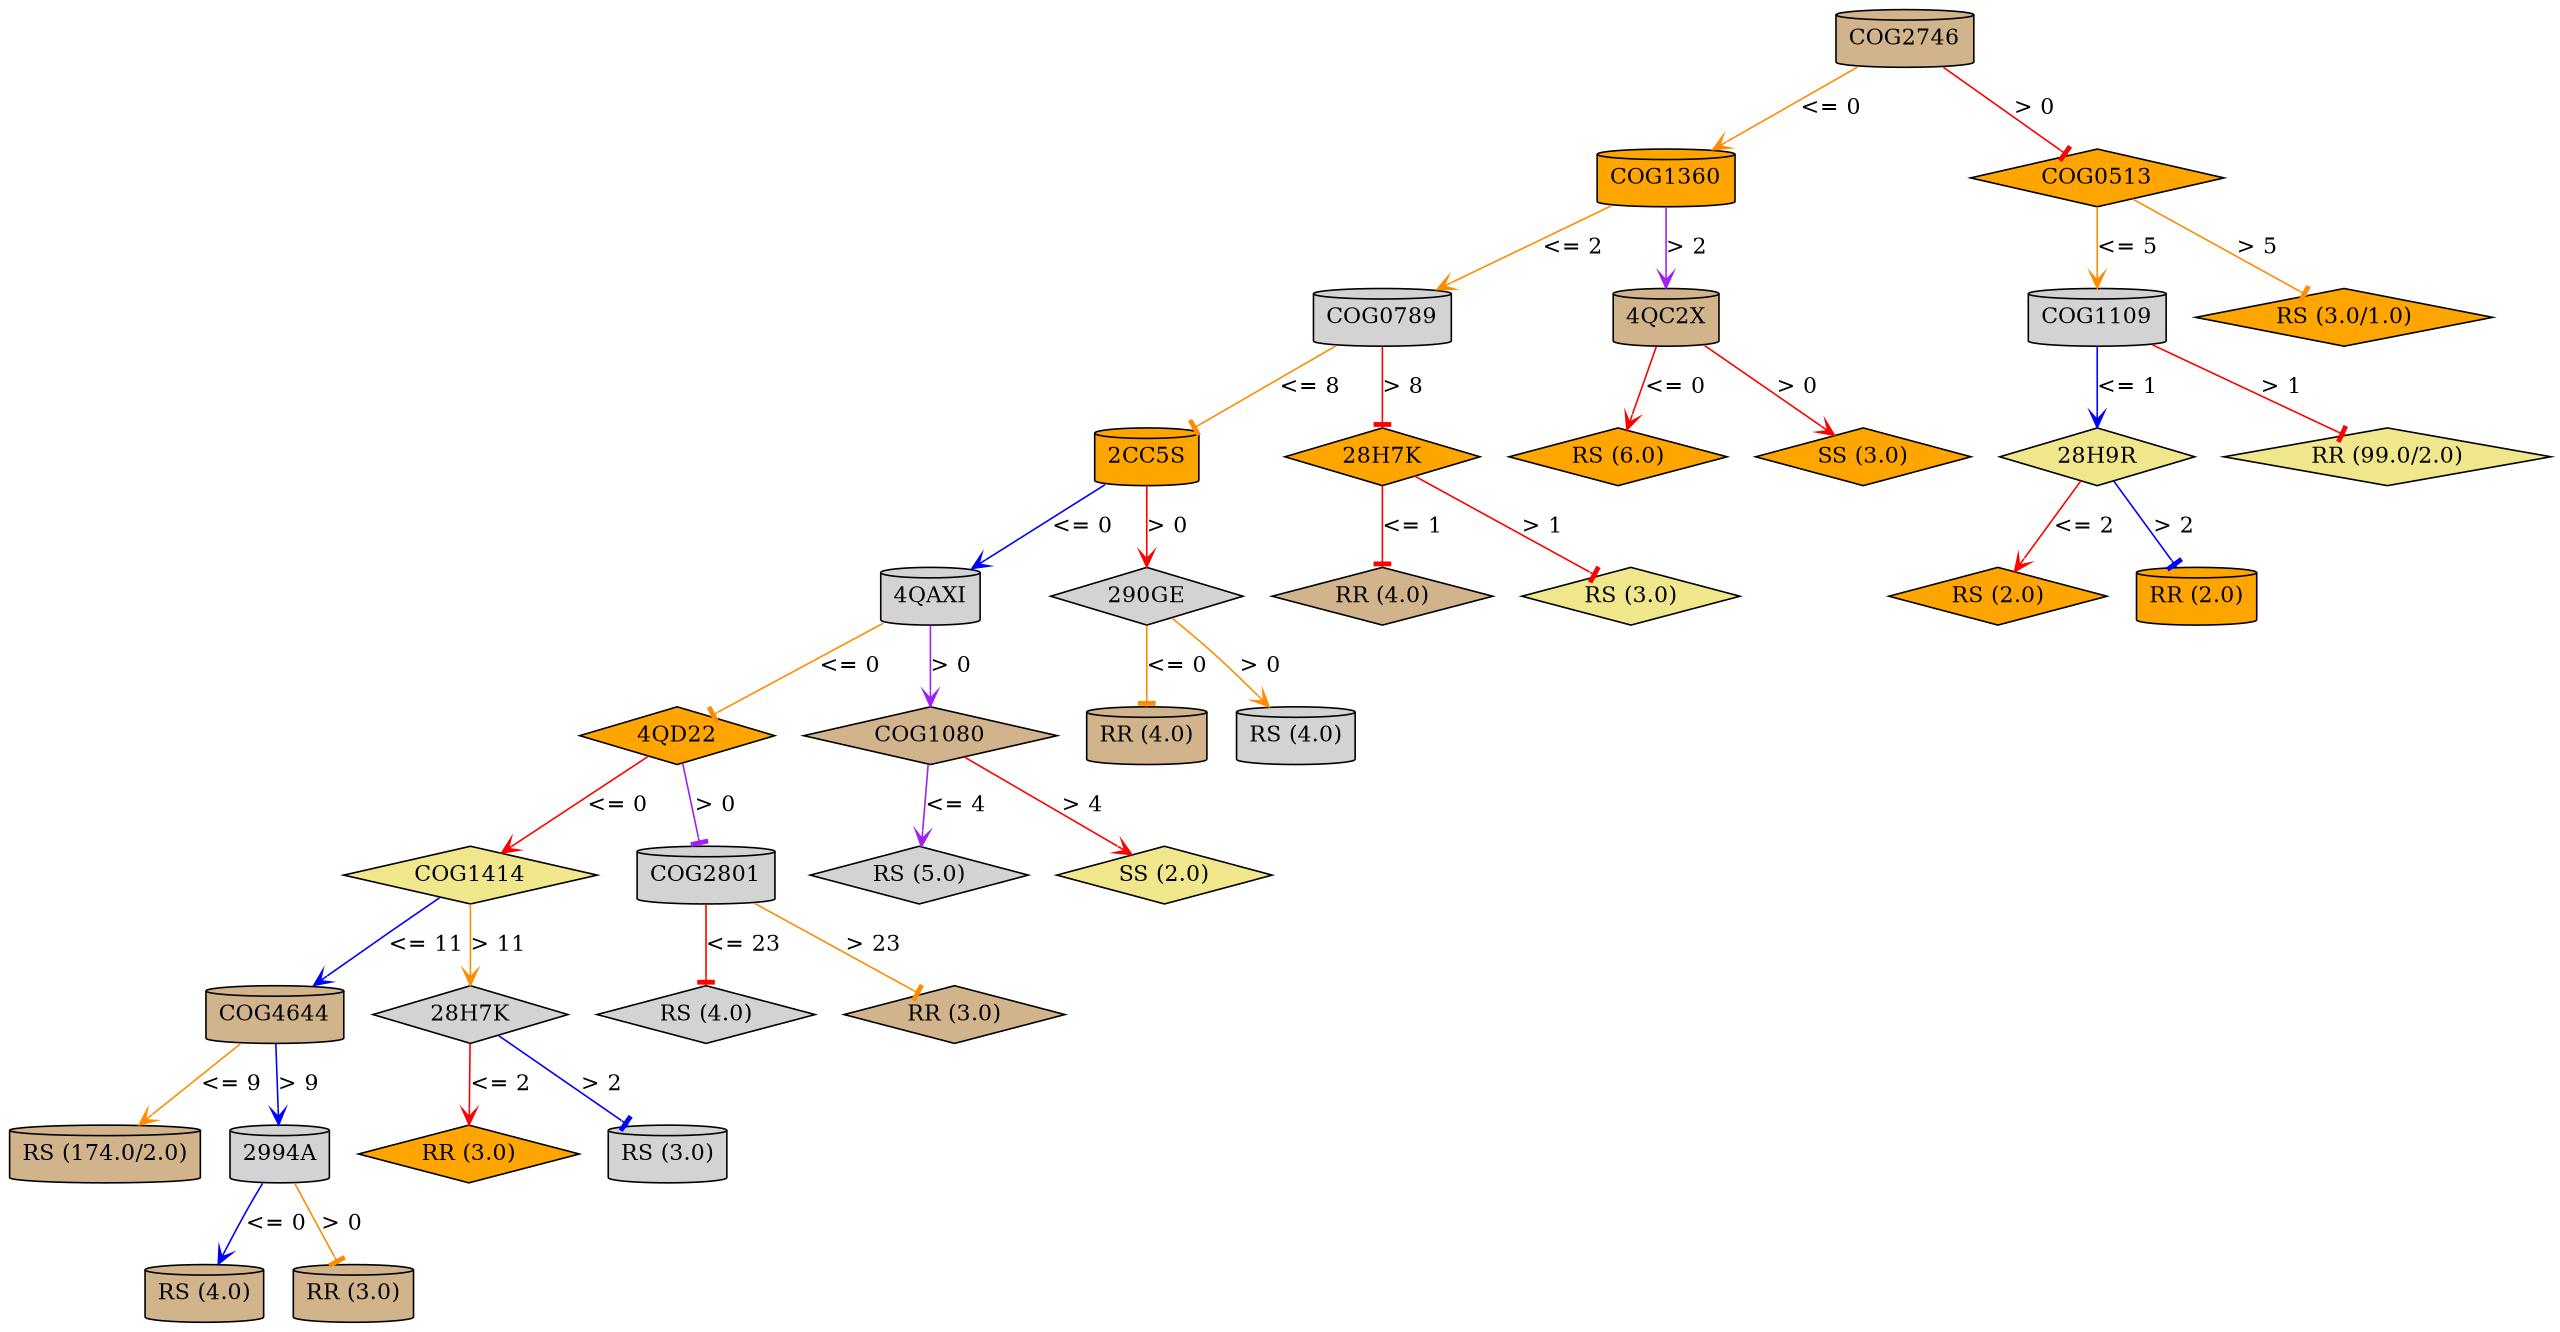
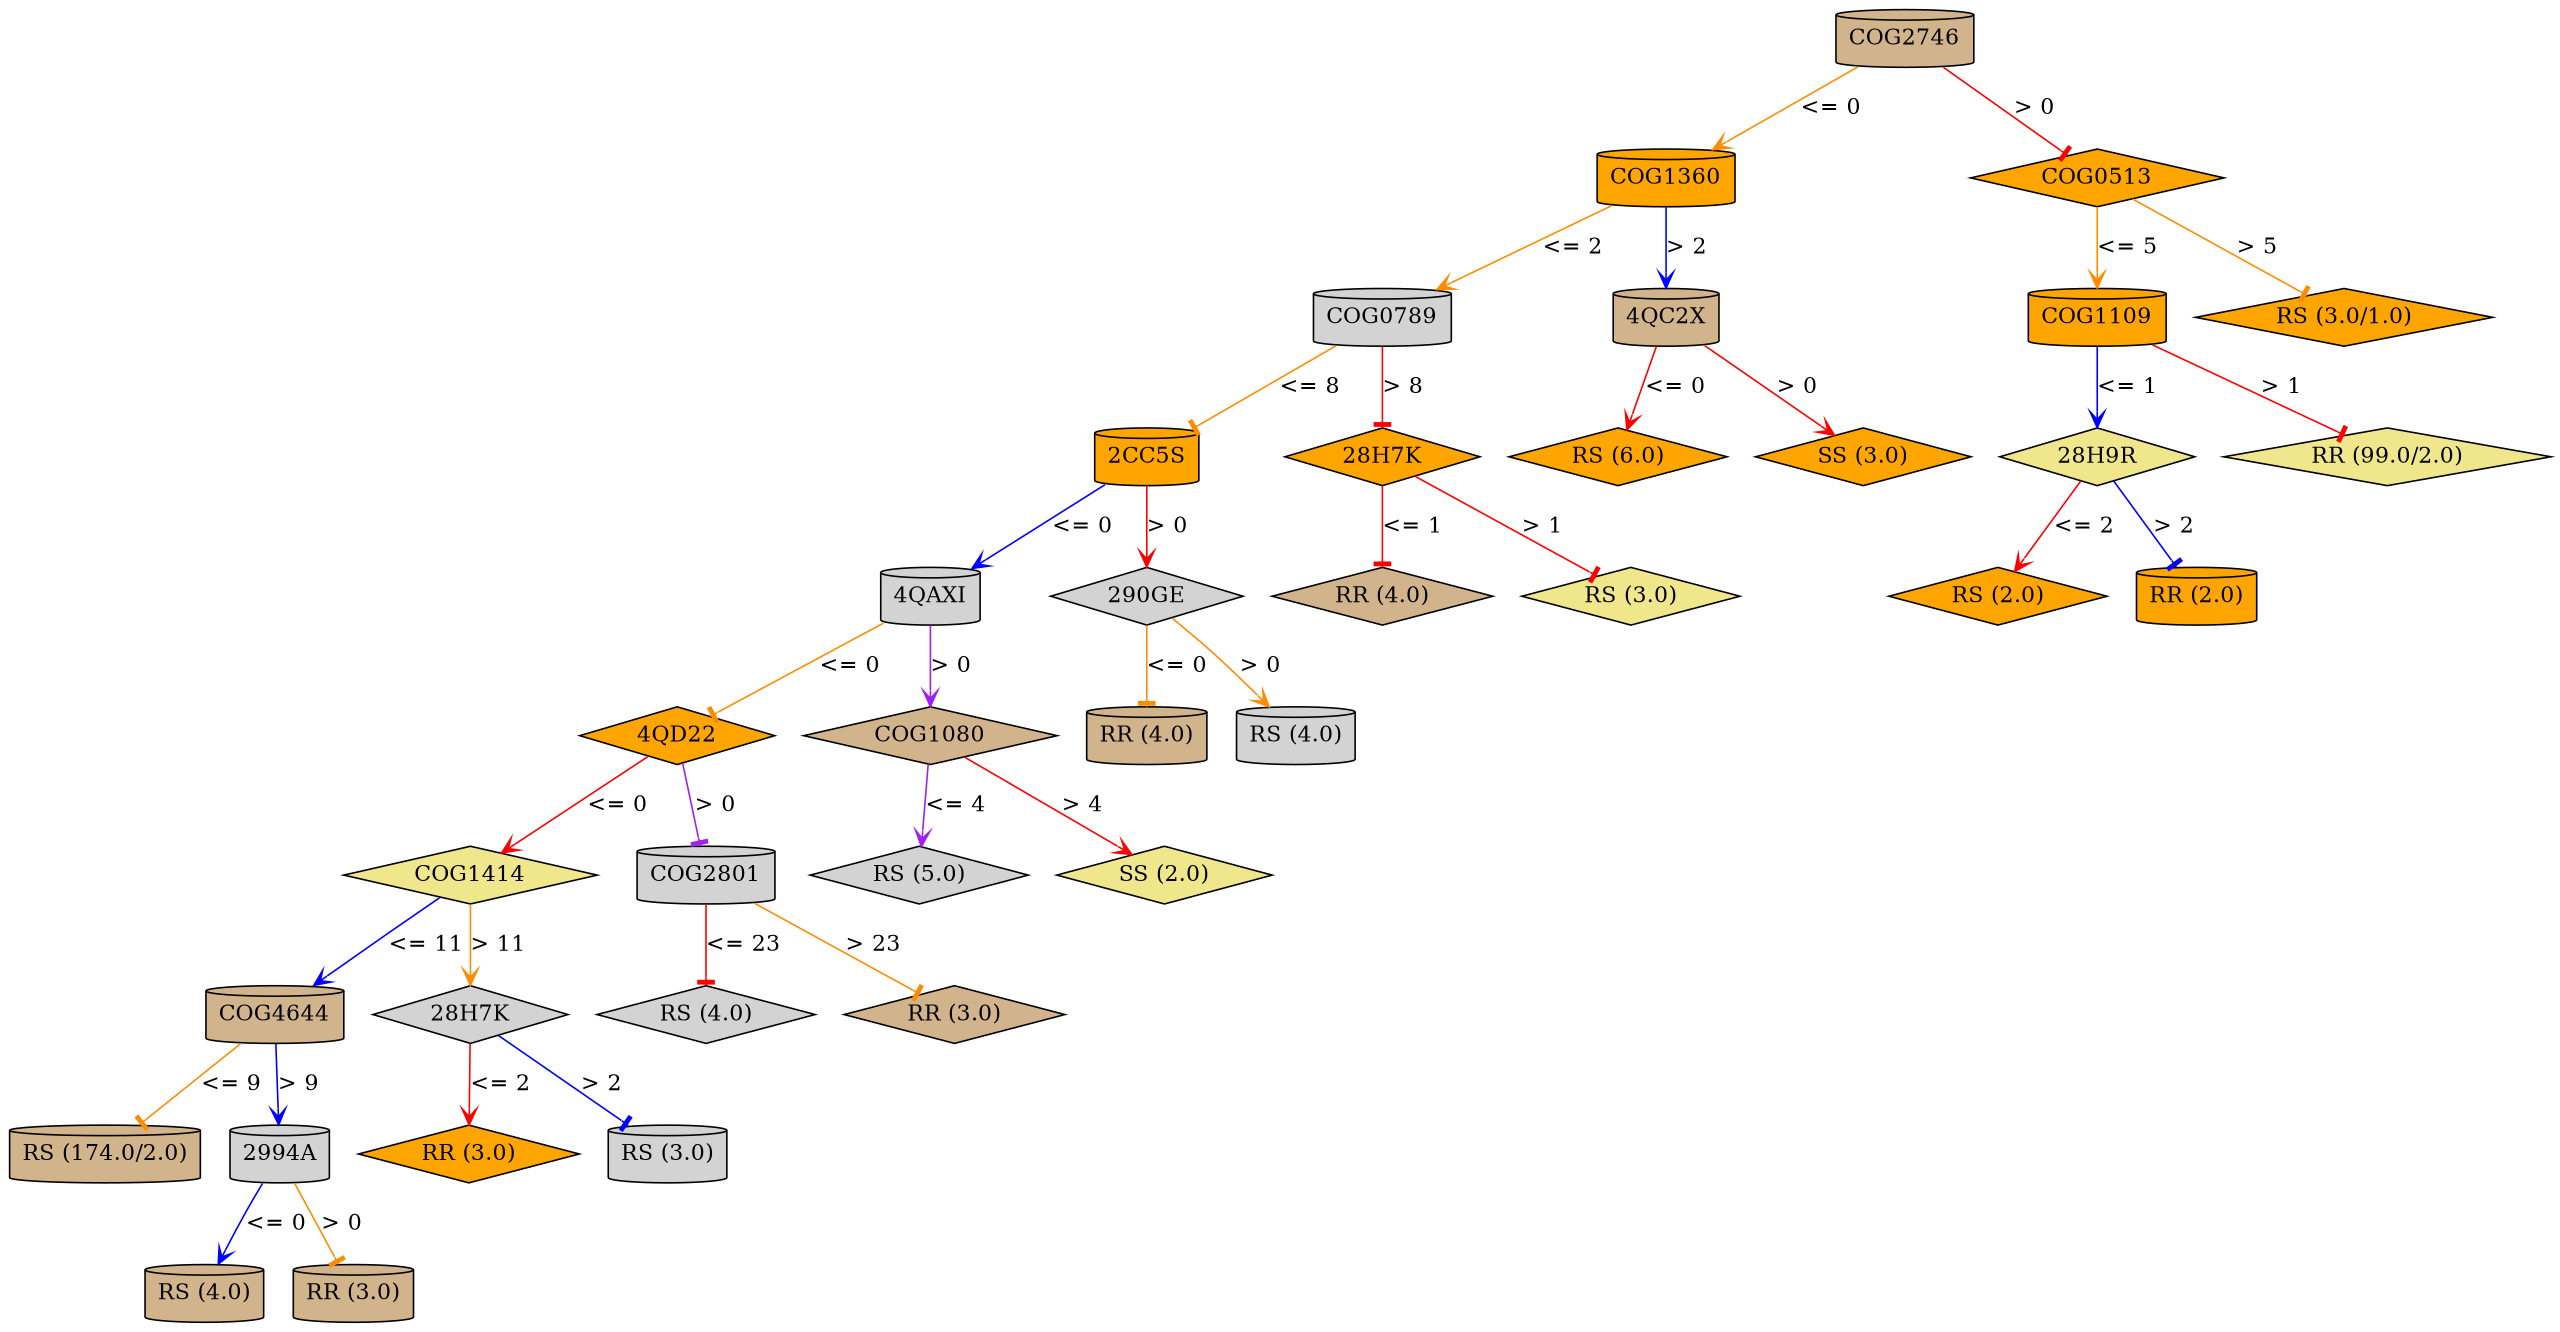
(1666, 240) -> (1666, 240)
(2097, 317) -> (2097, 317)
(196, 1079) -> (193, 1082)
